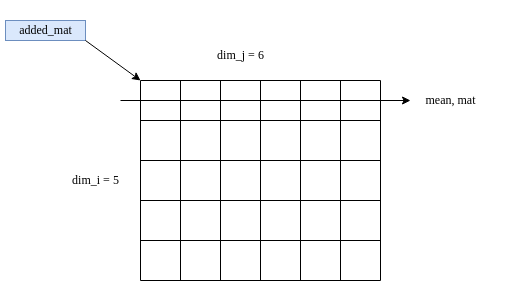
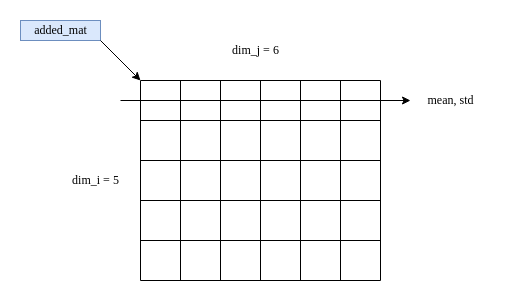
(46, 31) -> (61, 31)
(241, 56) -> (256, 51)
(451, 101) -> (451, 101)
